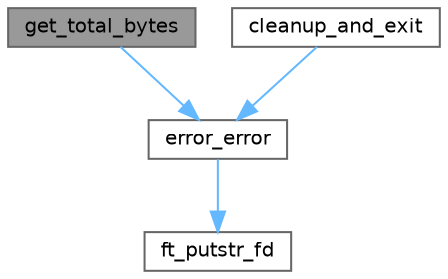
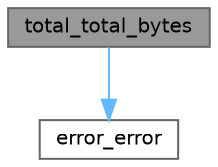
(102, 27) -> (109, 27)
(336, 27) -> none
(218, 251) -> none
